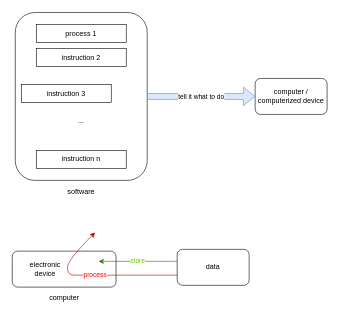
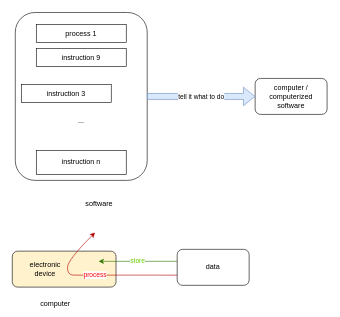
(81, 57) -> (81, 57)
(291, 96) -> (291, 96)
(81, 159) -> (81, 162)
(81, 192) -> (99, 204)
(64, 269) -> (64, 269)
(64, 298) -> (55, 304)
